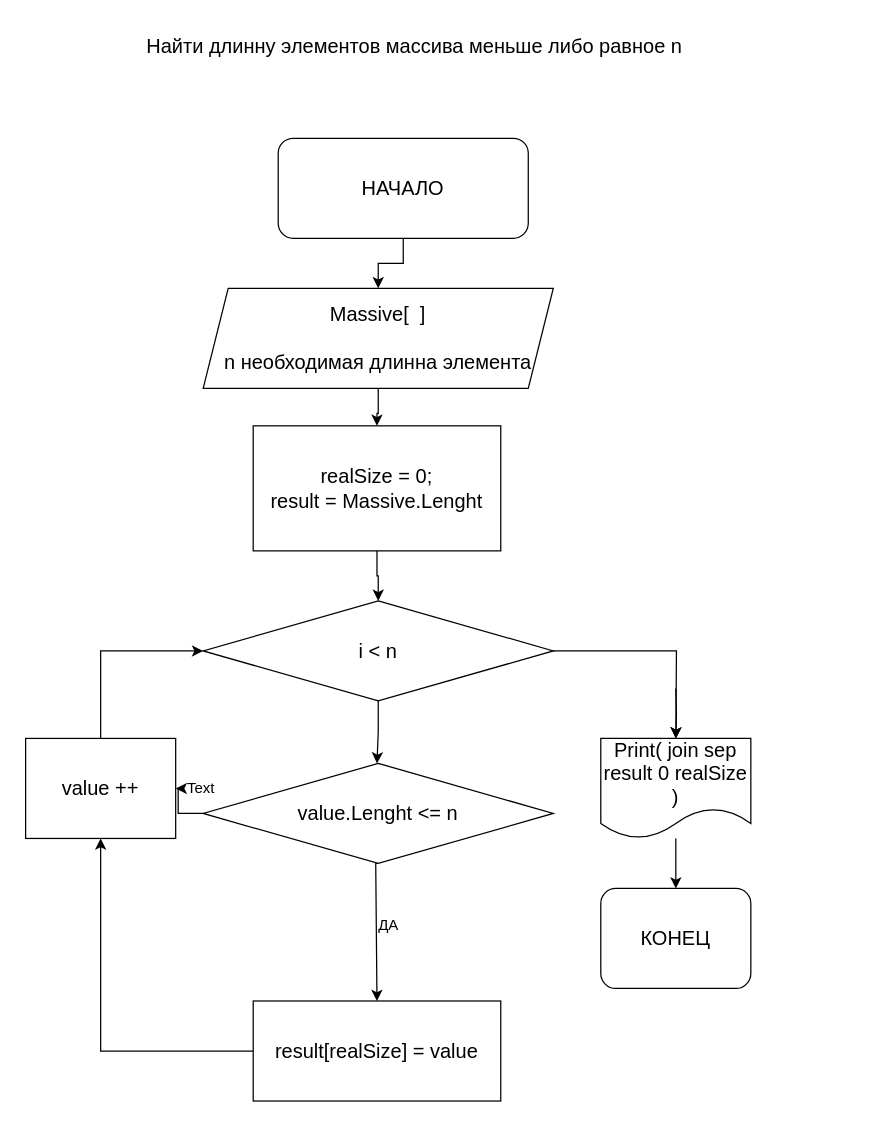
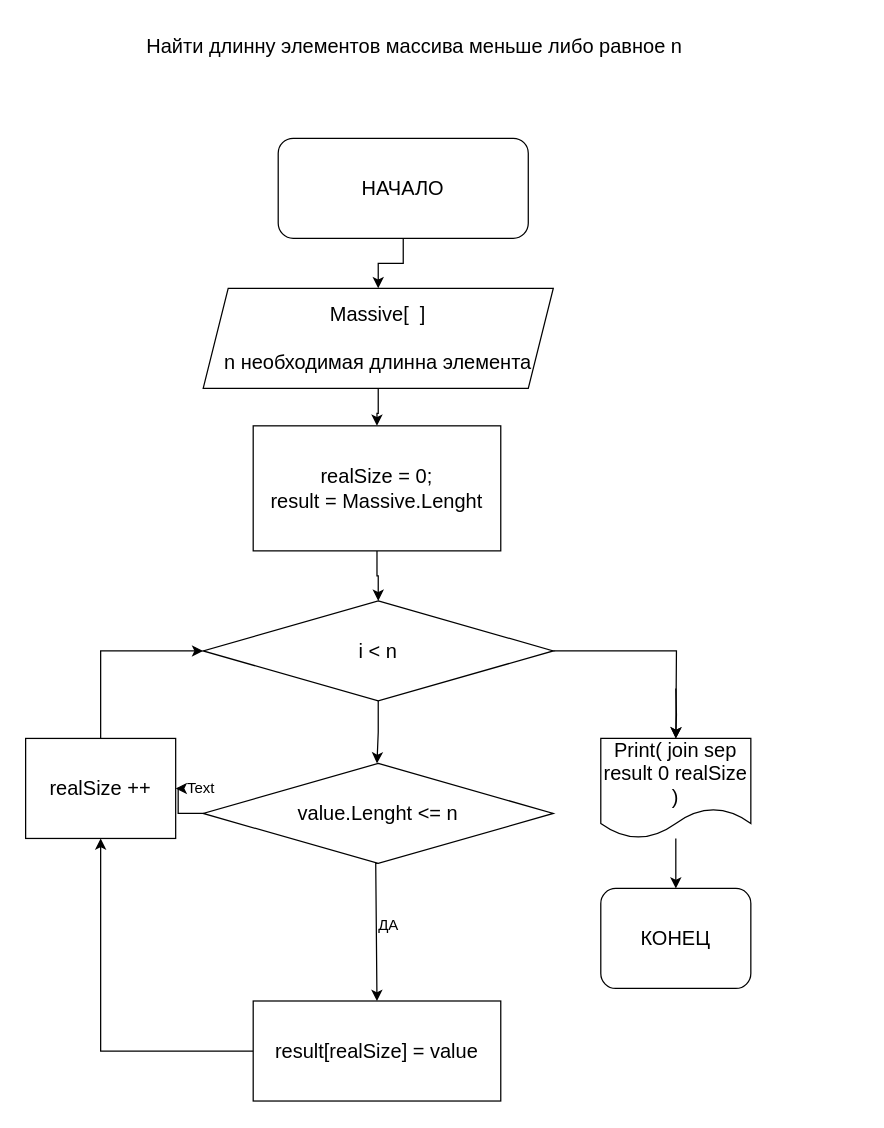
(101, 788) -> (101, 788)
